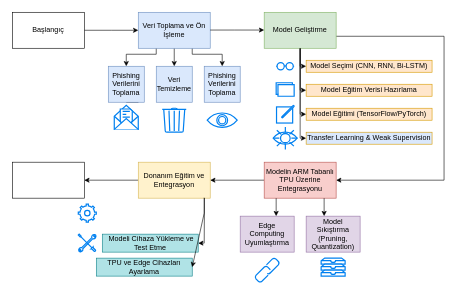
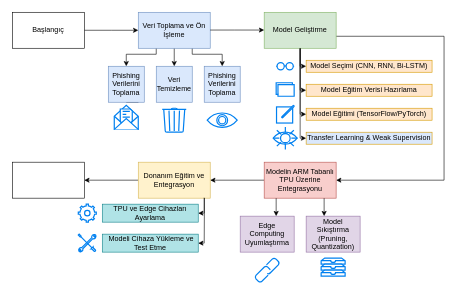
(144, 267) -> (150, 213)
